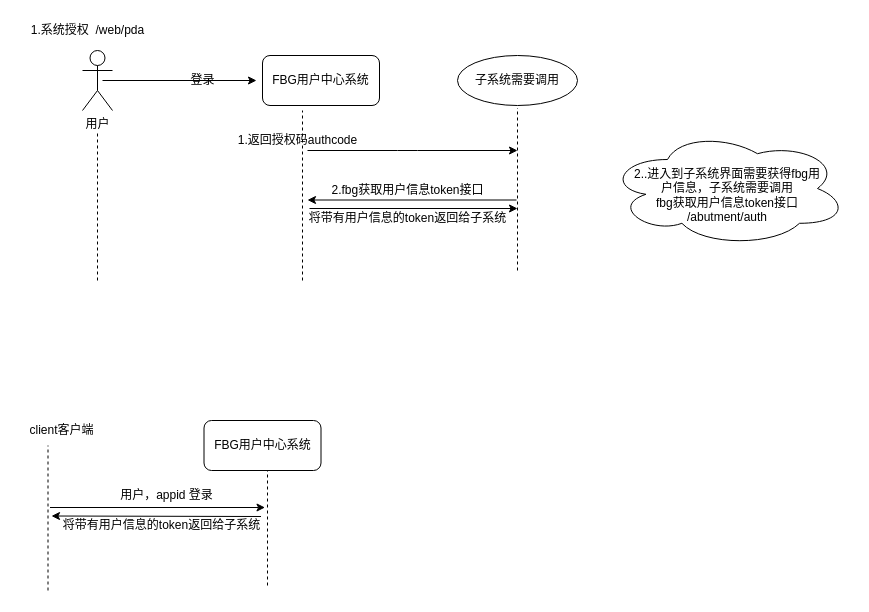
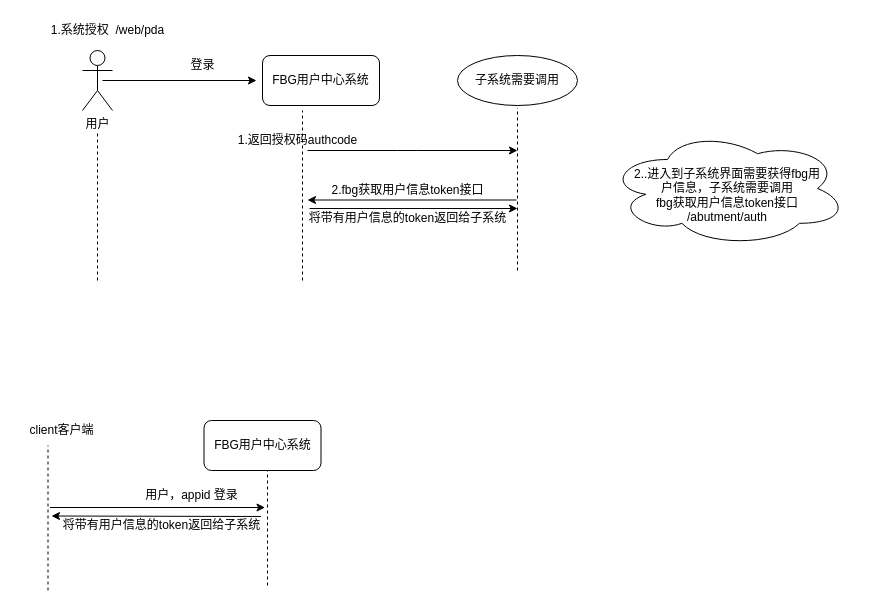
(88, 31) -> (108, 31)
(203, 81) -> (203, 66)
(166, 496) -> (191, 496)
